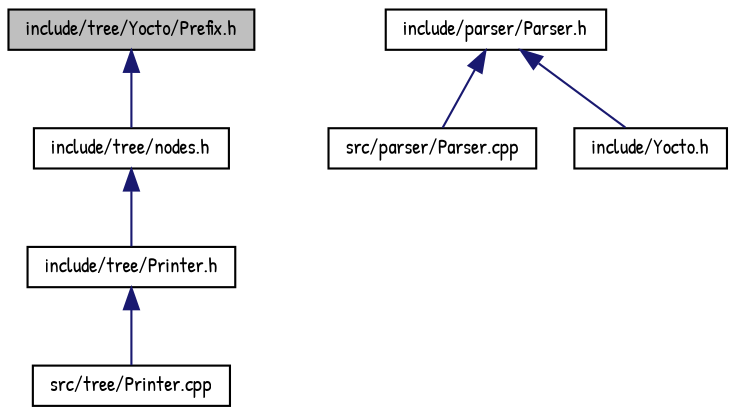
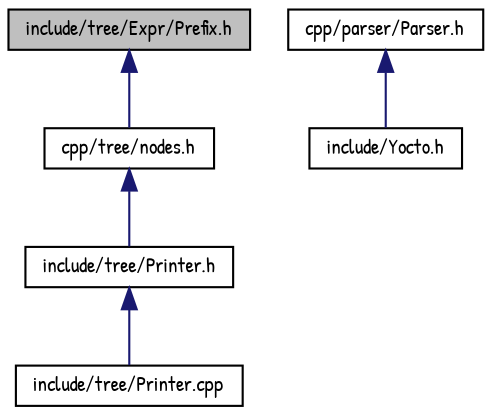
(131, 30) -> (129, 30)
(496, 30) -> (386, 30)
(131, 148) -> (129, 148)
(432, 148) -> none
(131, 386) -> (129, 386)
